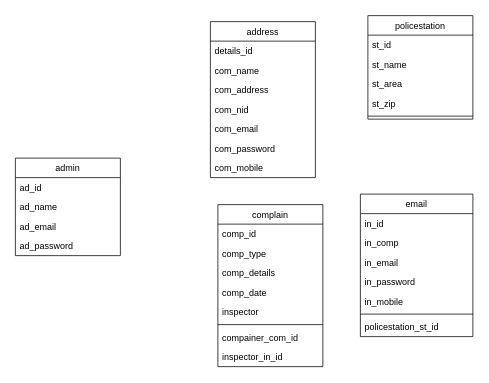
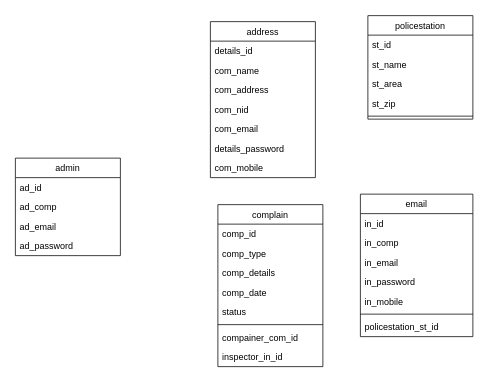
(245, 149) -> (252, 149)
(37, 207) -> (37, 207)
(244, 312) -> (237, 312)
